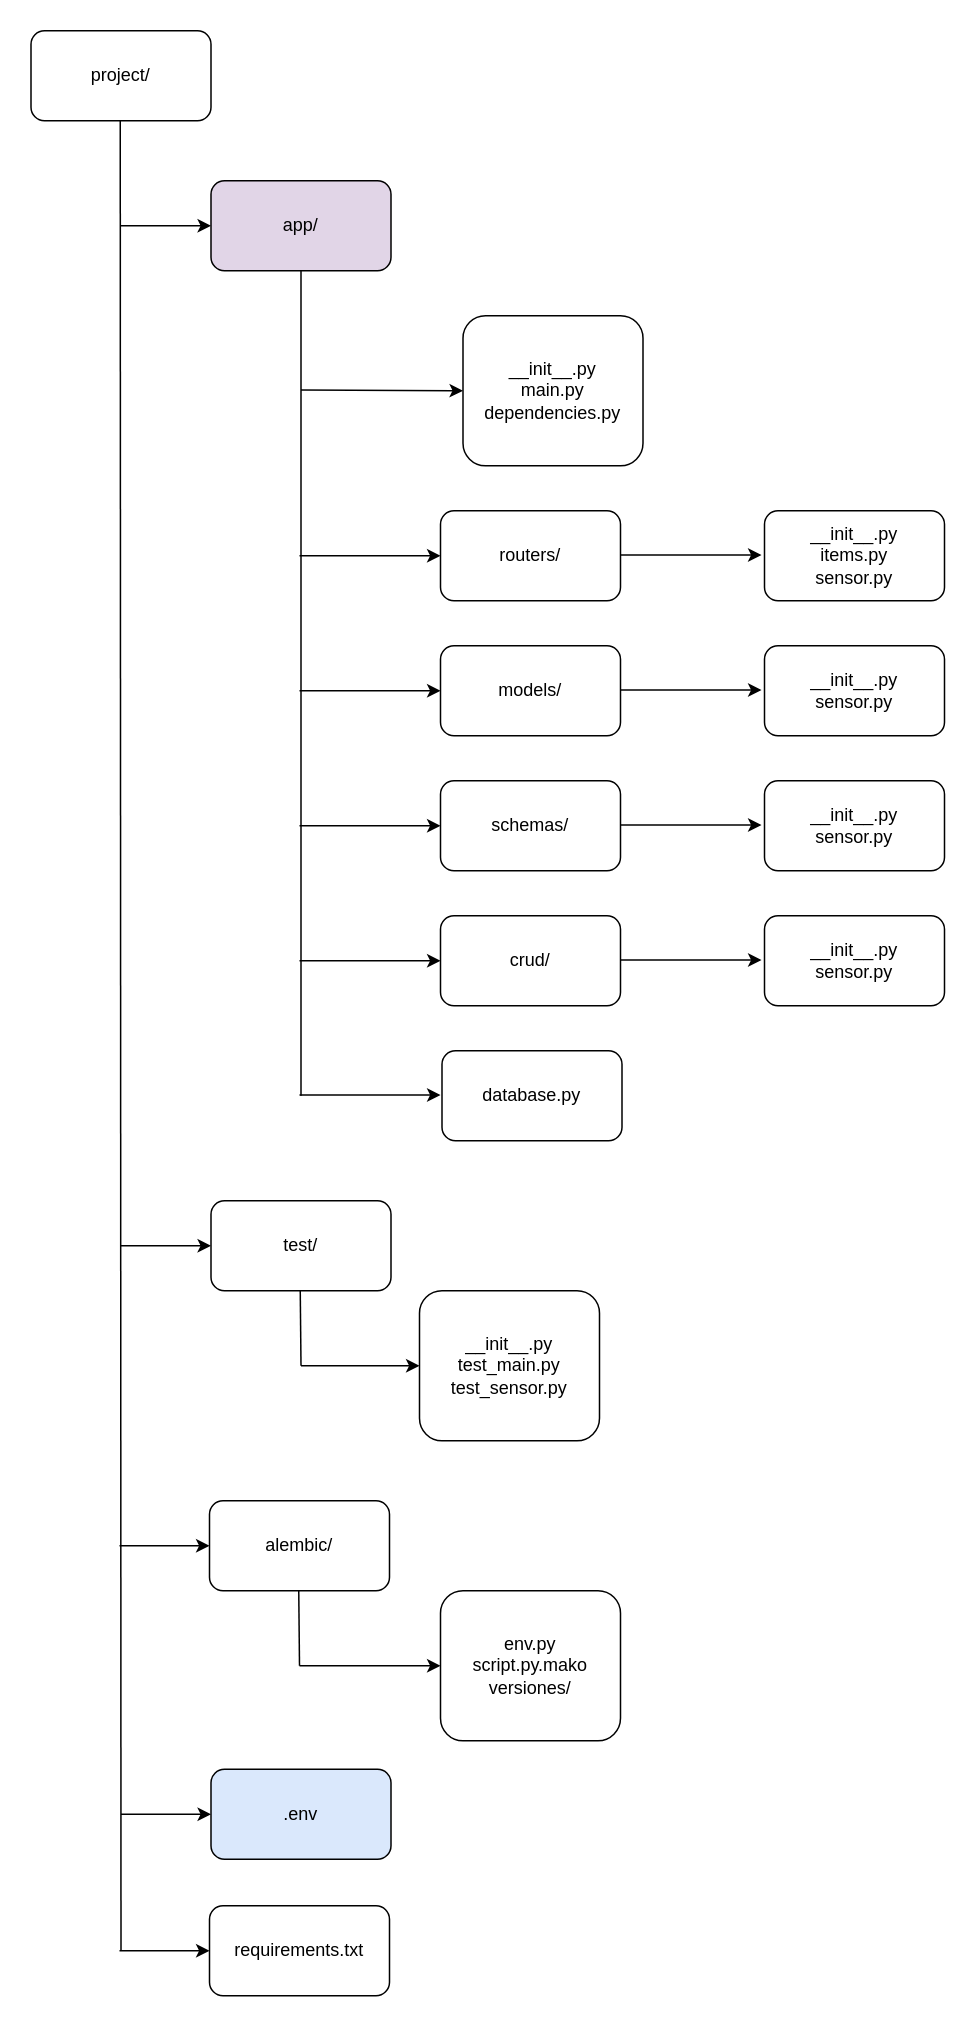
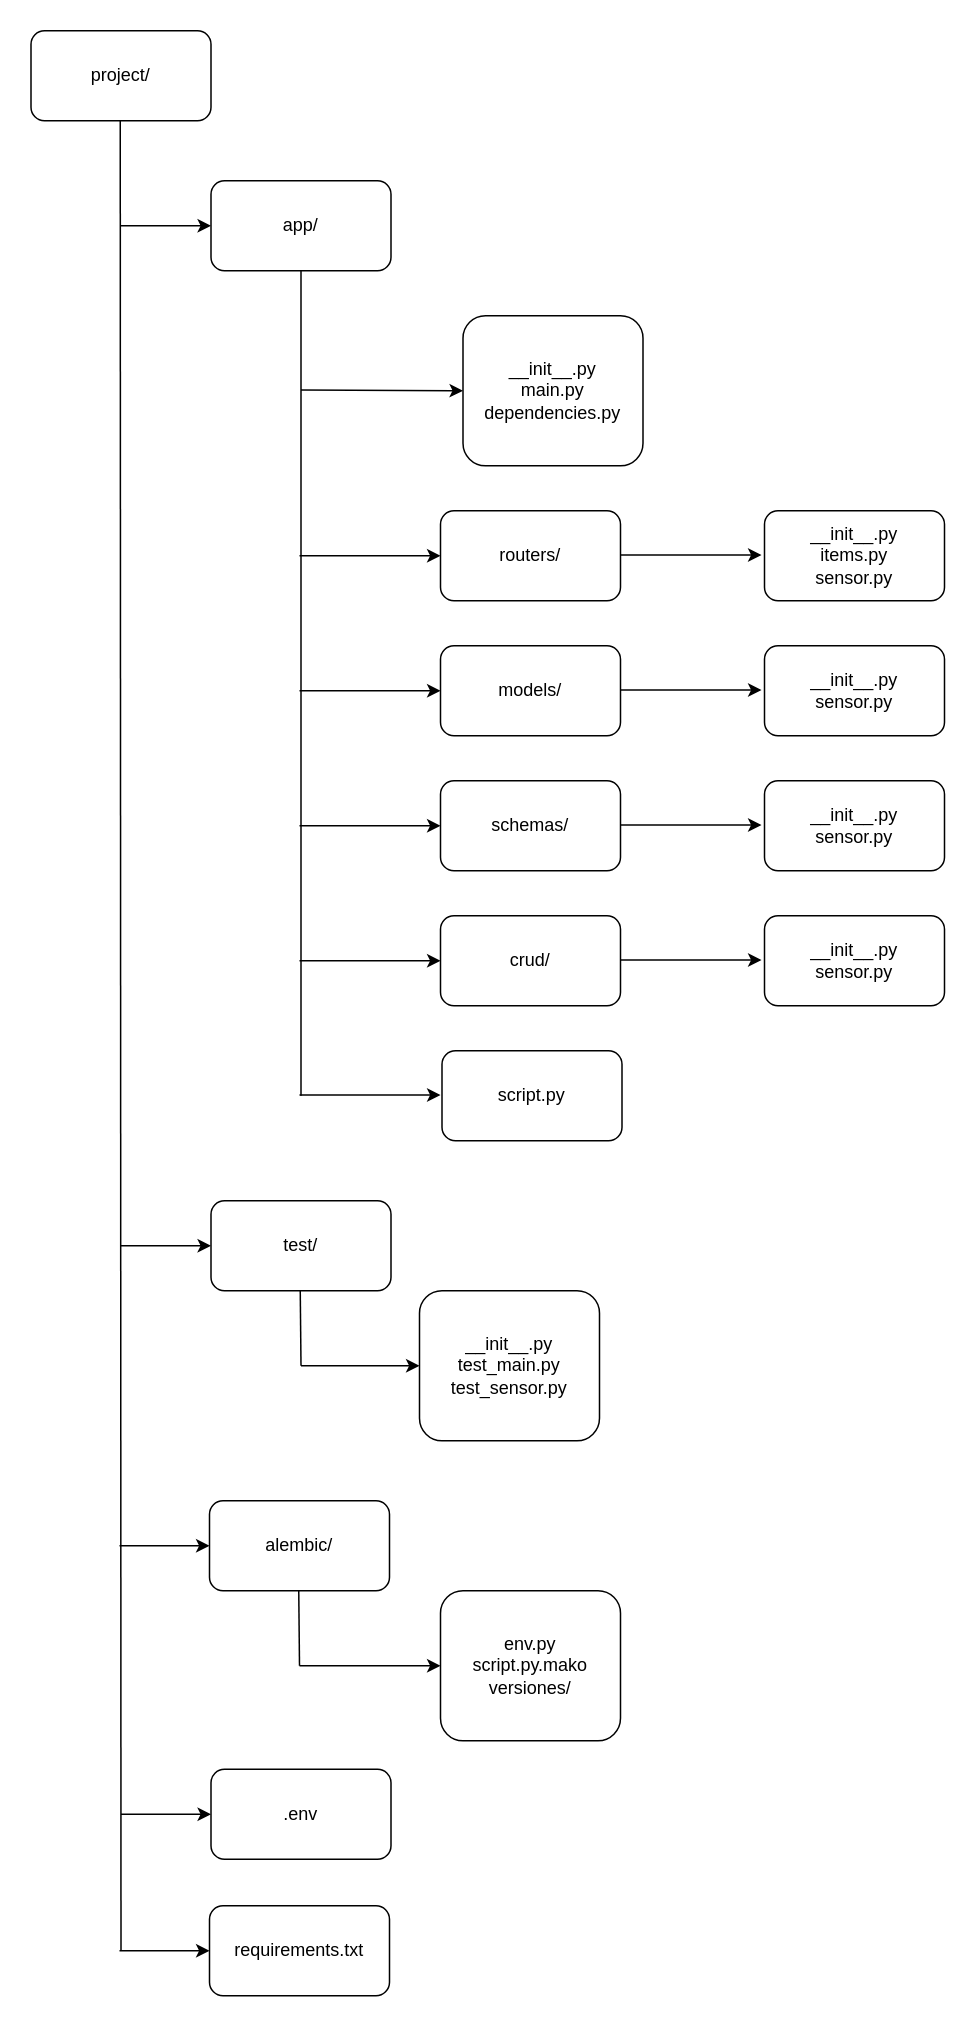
(301, 226) -> (301, 226)
(532, 1096) -> (532, 1096)
(301, 1814) -> (301, 1814)
